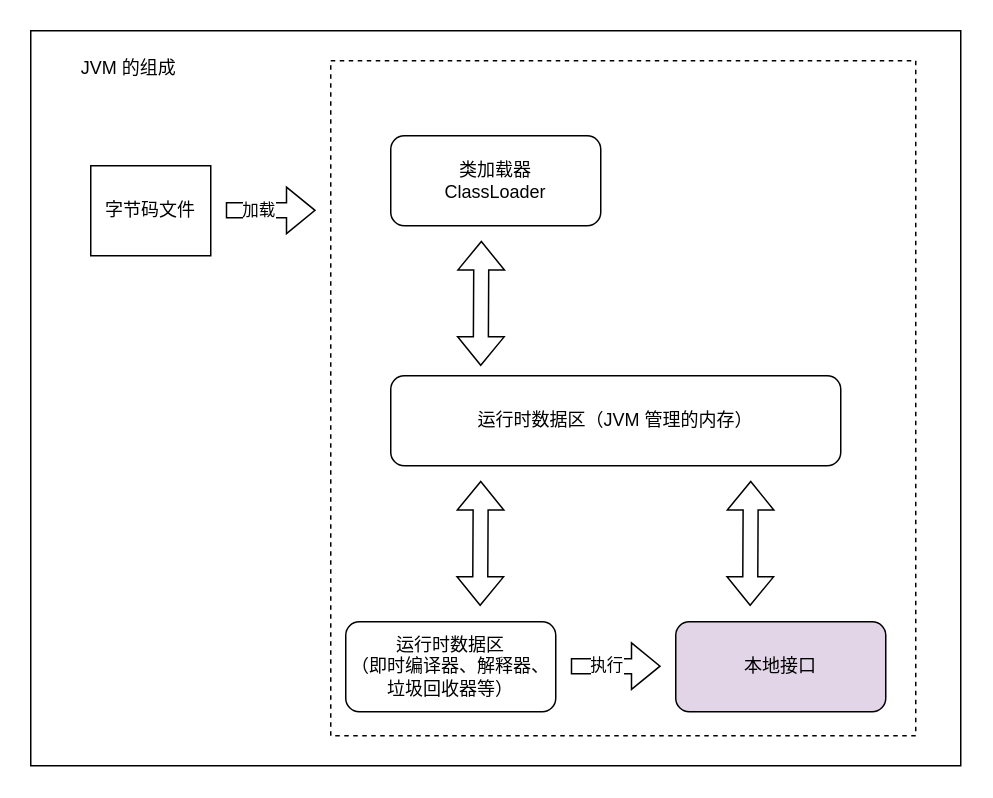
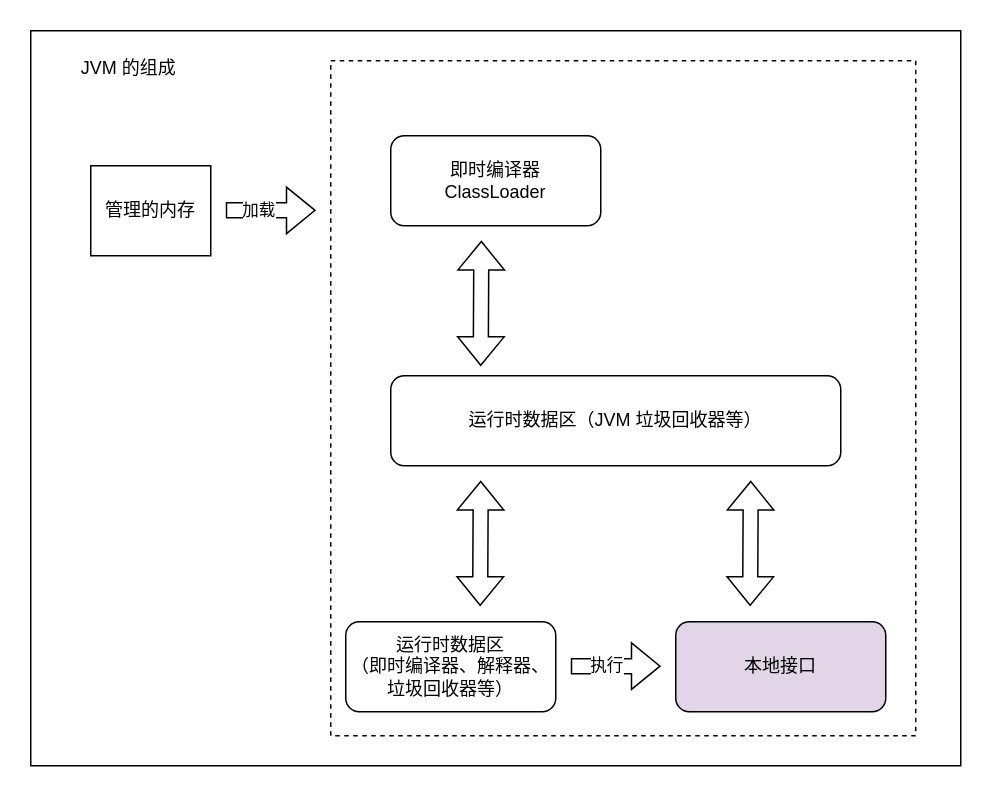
(496, 181) -> (496, 181)
(151, 211) -> (151, 211)
(616, 421) -> (616, 421)
